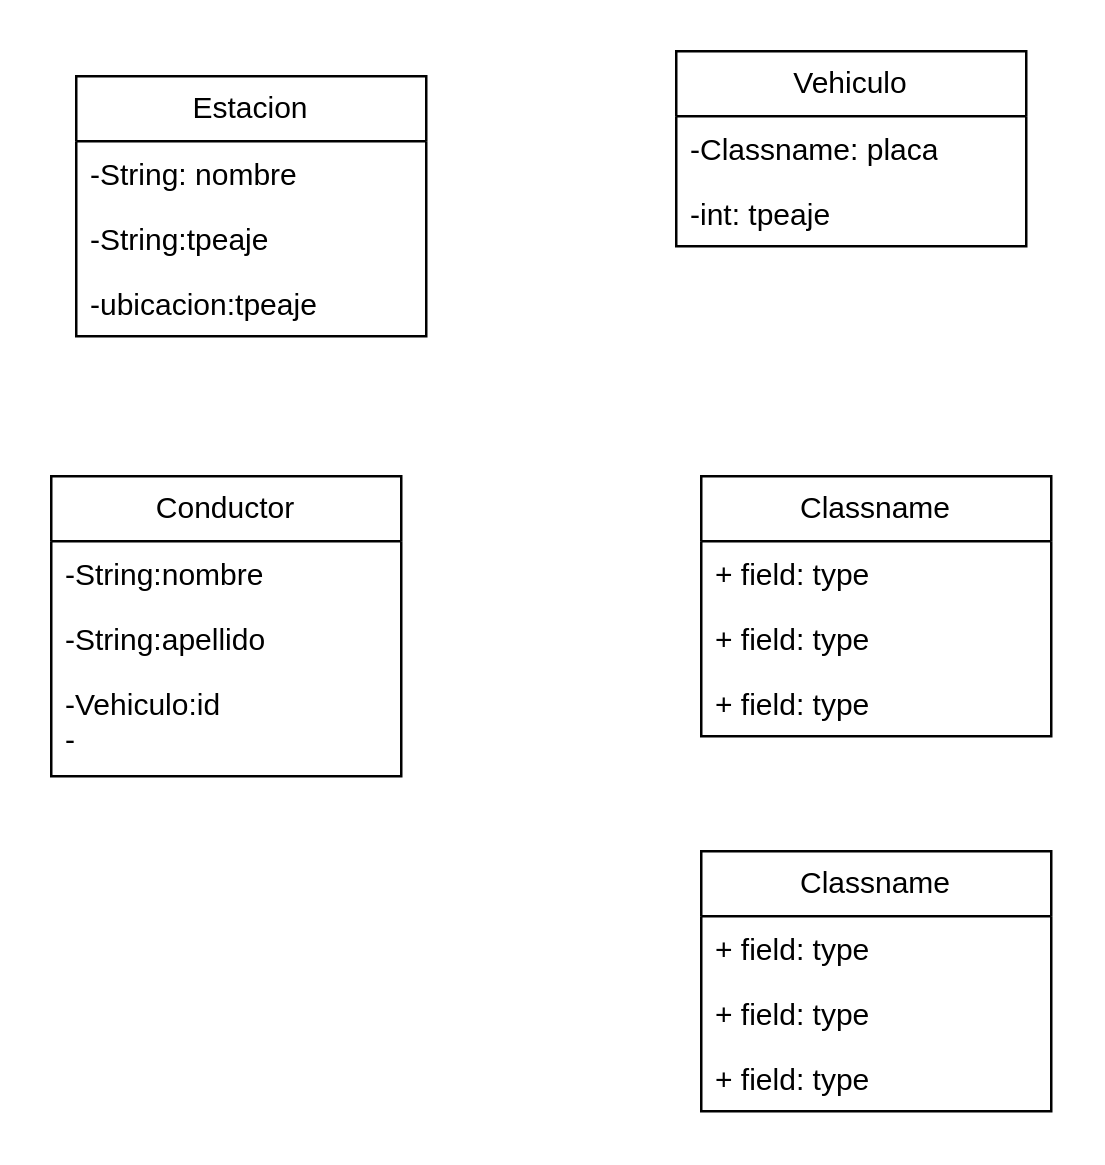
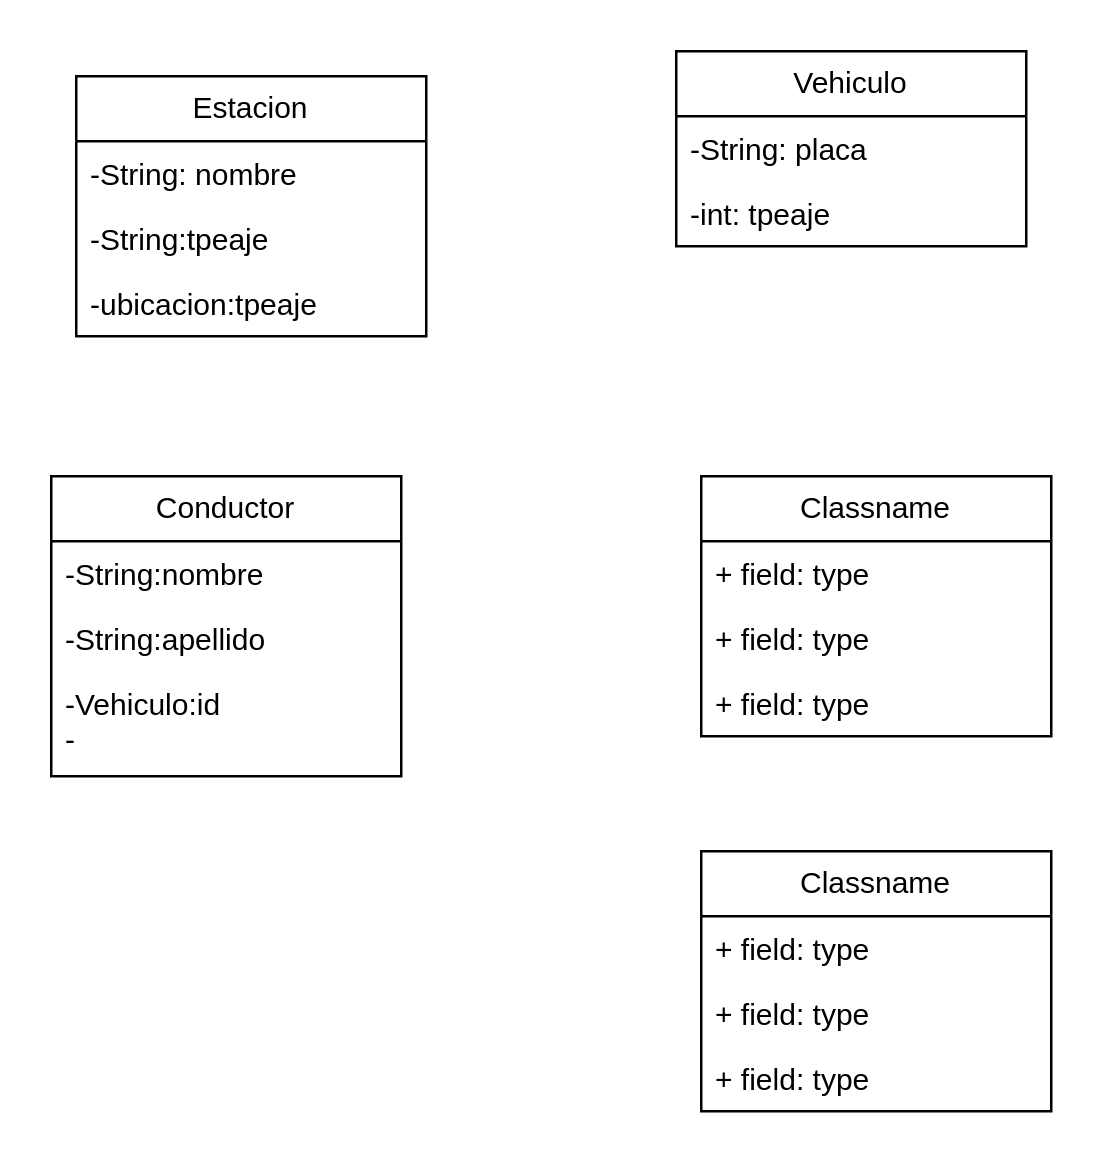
(818, 152) -> (793, 152)
